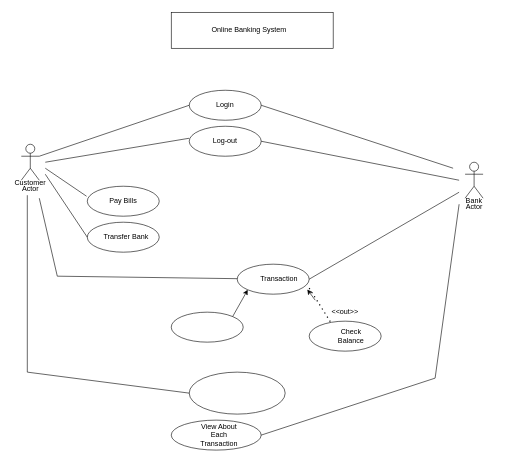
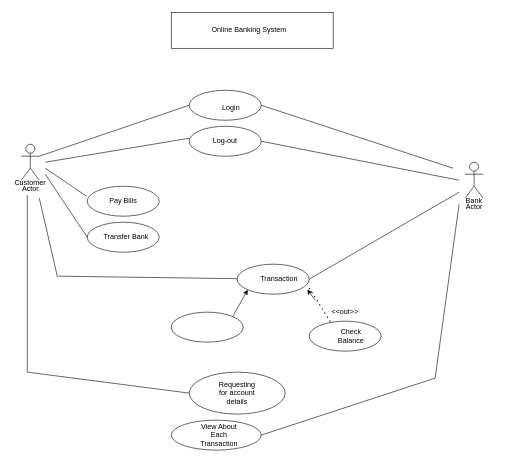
(225, 105) -> (231, 108)
none -> (237, 393)
